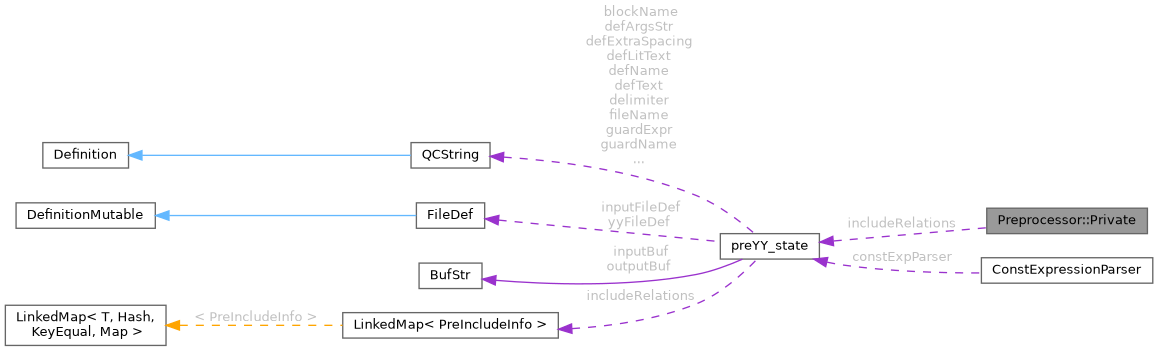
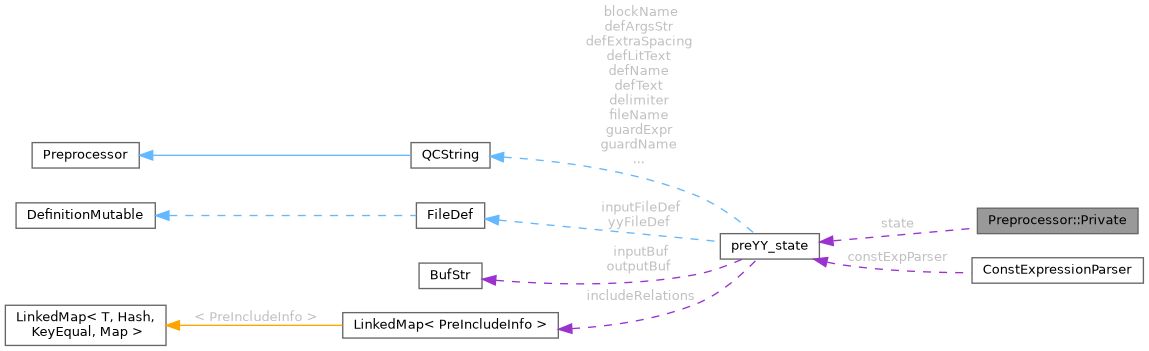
(86, 155) -> (86, 155)
(635, 176) -> (635, 176)
(293, 216) -> (293, 216)
(900, 224) -> (896, 224)
(609, 231) -> (609, 231)
(621, 283) -> (621, 283)
(261, 325) -> (261, 325)
